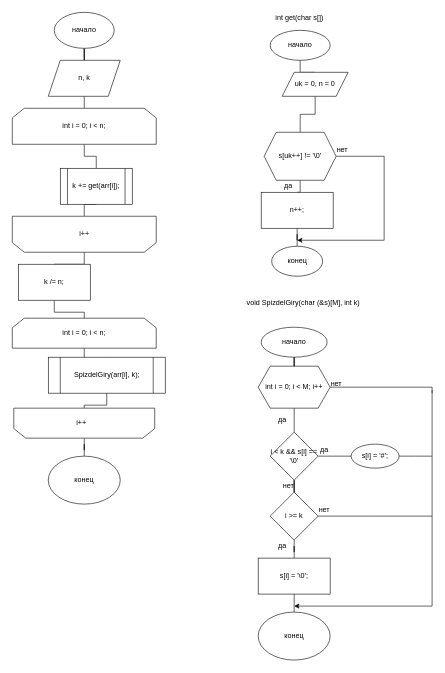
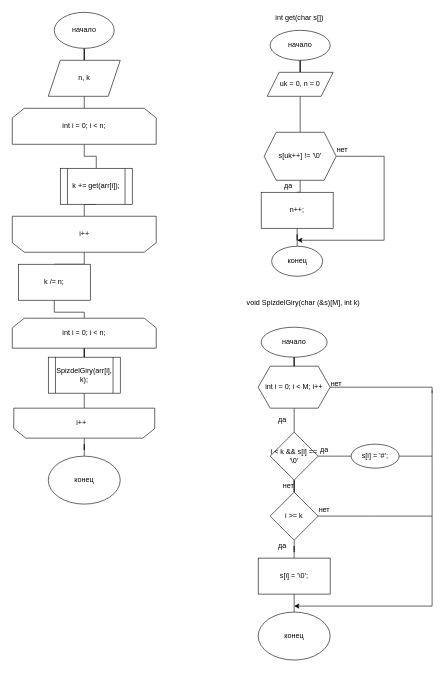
(315, 84) -> (300, 84)
(107, 375) -> (84, 375)
